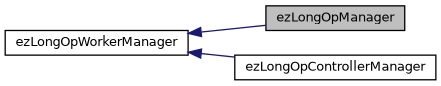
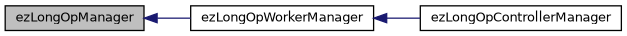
(234, 29) -> (174, 18)
